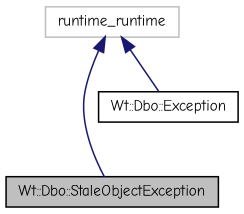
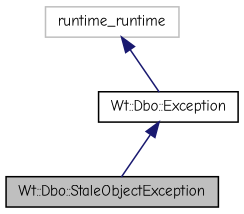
(84, 114) -> (136, 156)
